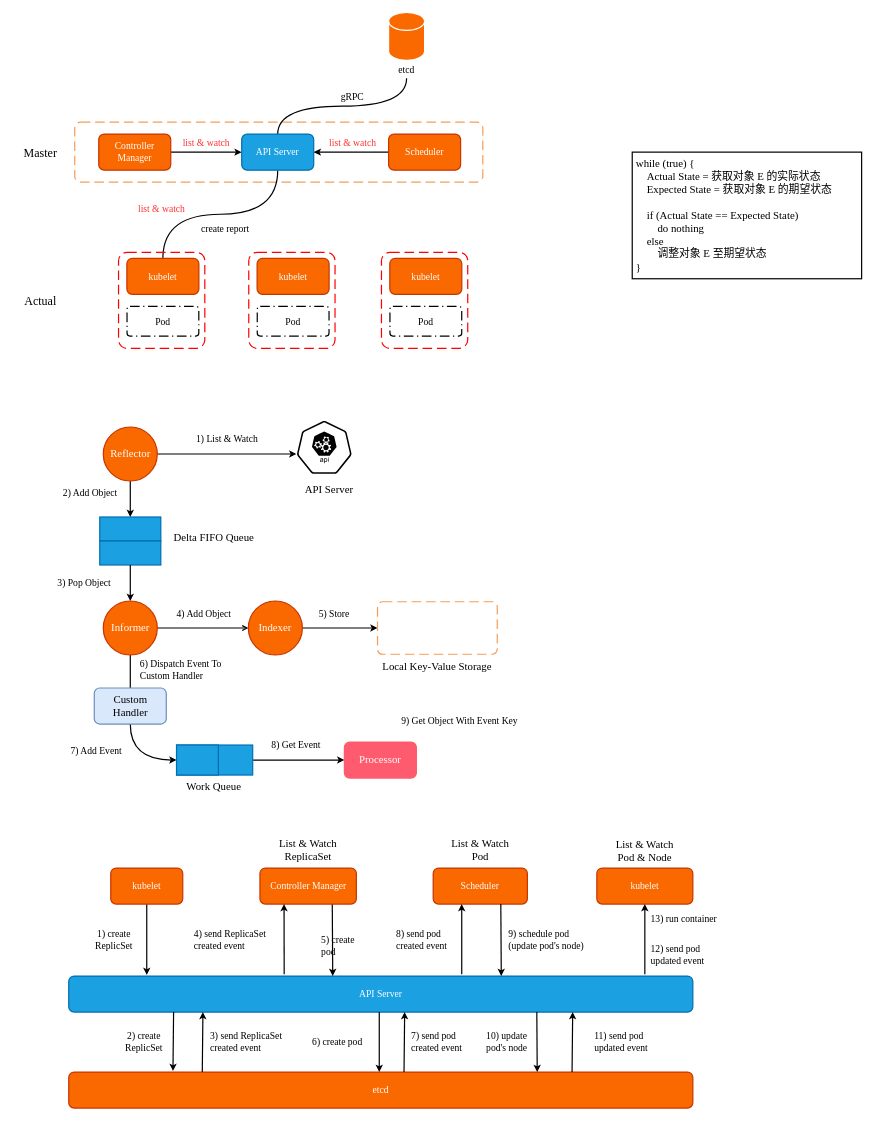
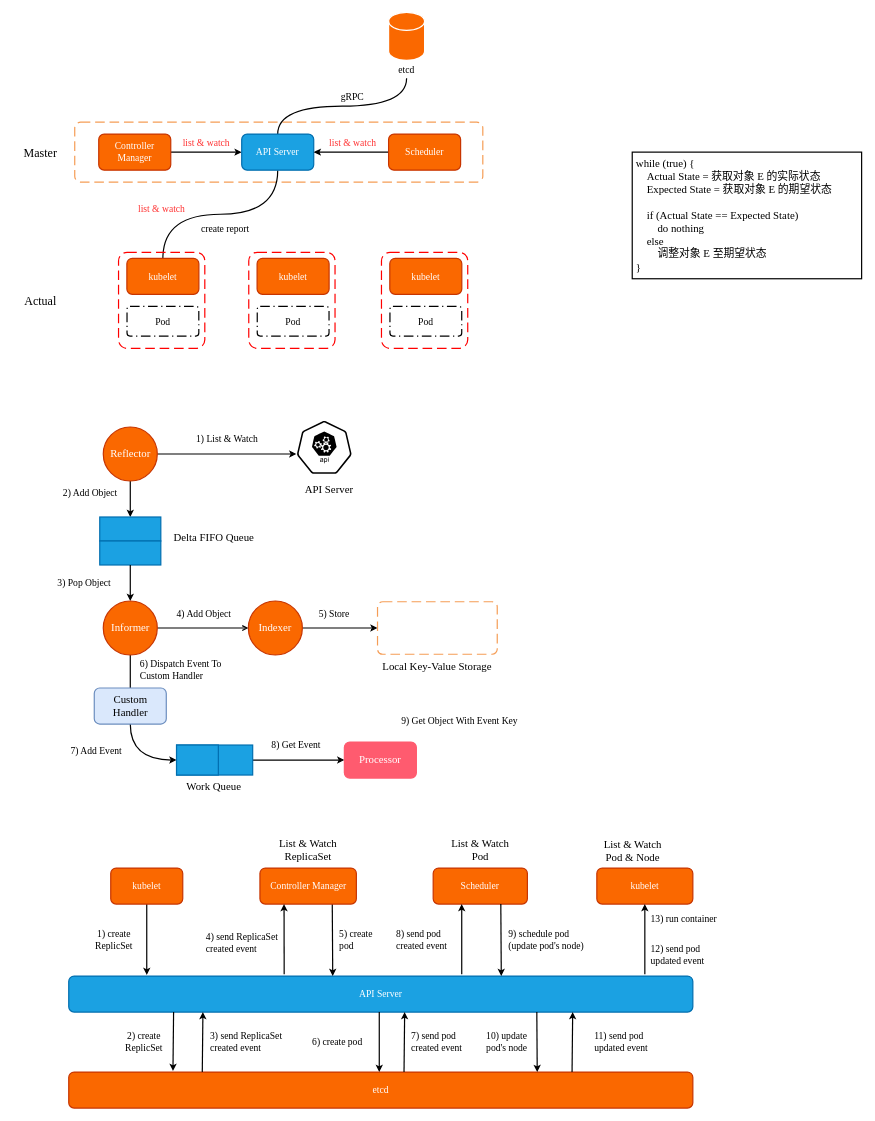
(645, 851) -> (633, 851)
(237, 940) -> (249, 943)
(344, 946) -> (362, 940)
